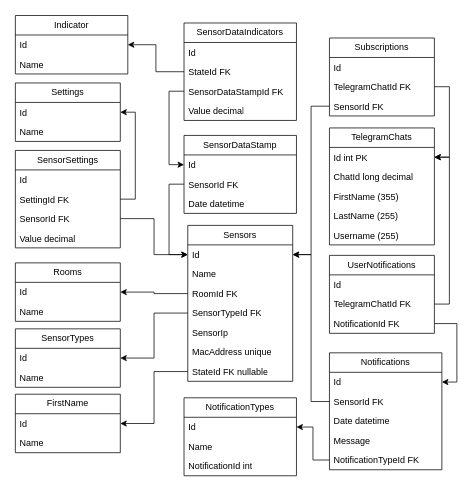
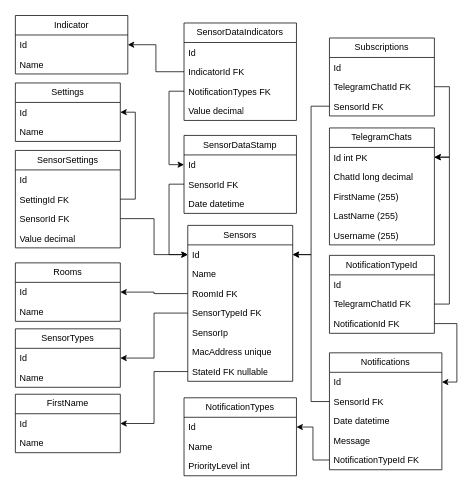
(213, 73) -> (222, 73)
(238, 92) -> (234, 92)
(370, 197) -> (370, 197)
(382, 265) -> (382, 265)
(228, 467) -> (226, 467)
